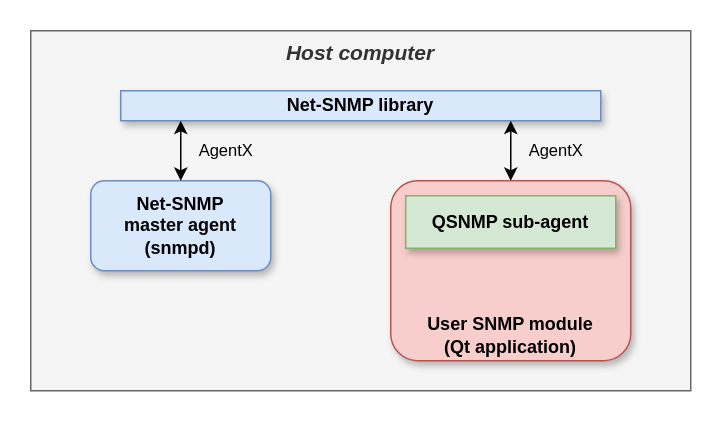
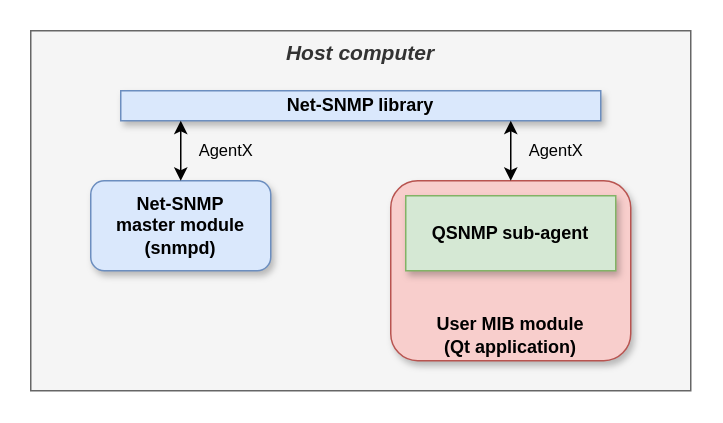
(511, 222) -> (511, 233)
(181, 226) -> (181, 226)
(511, 335) -> (511, 335)
